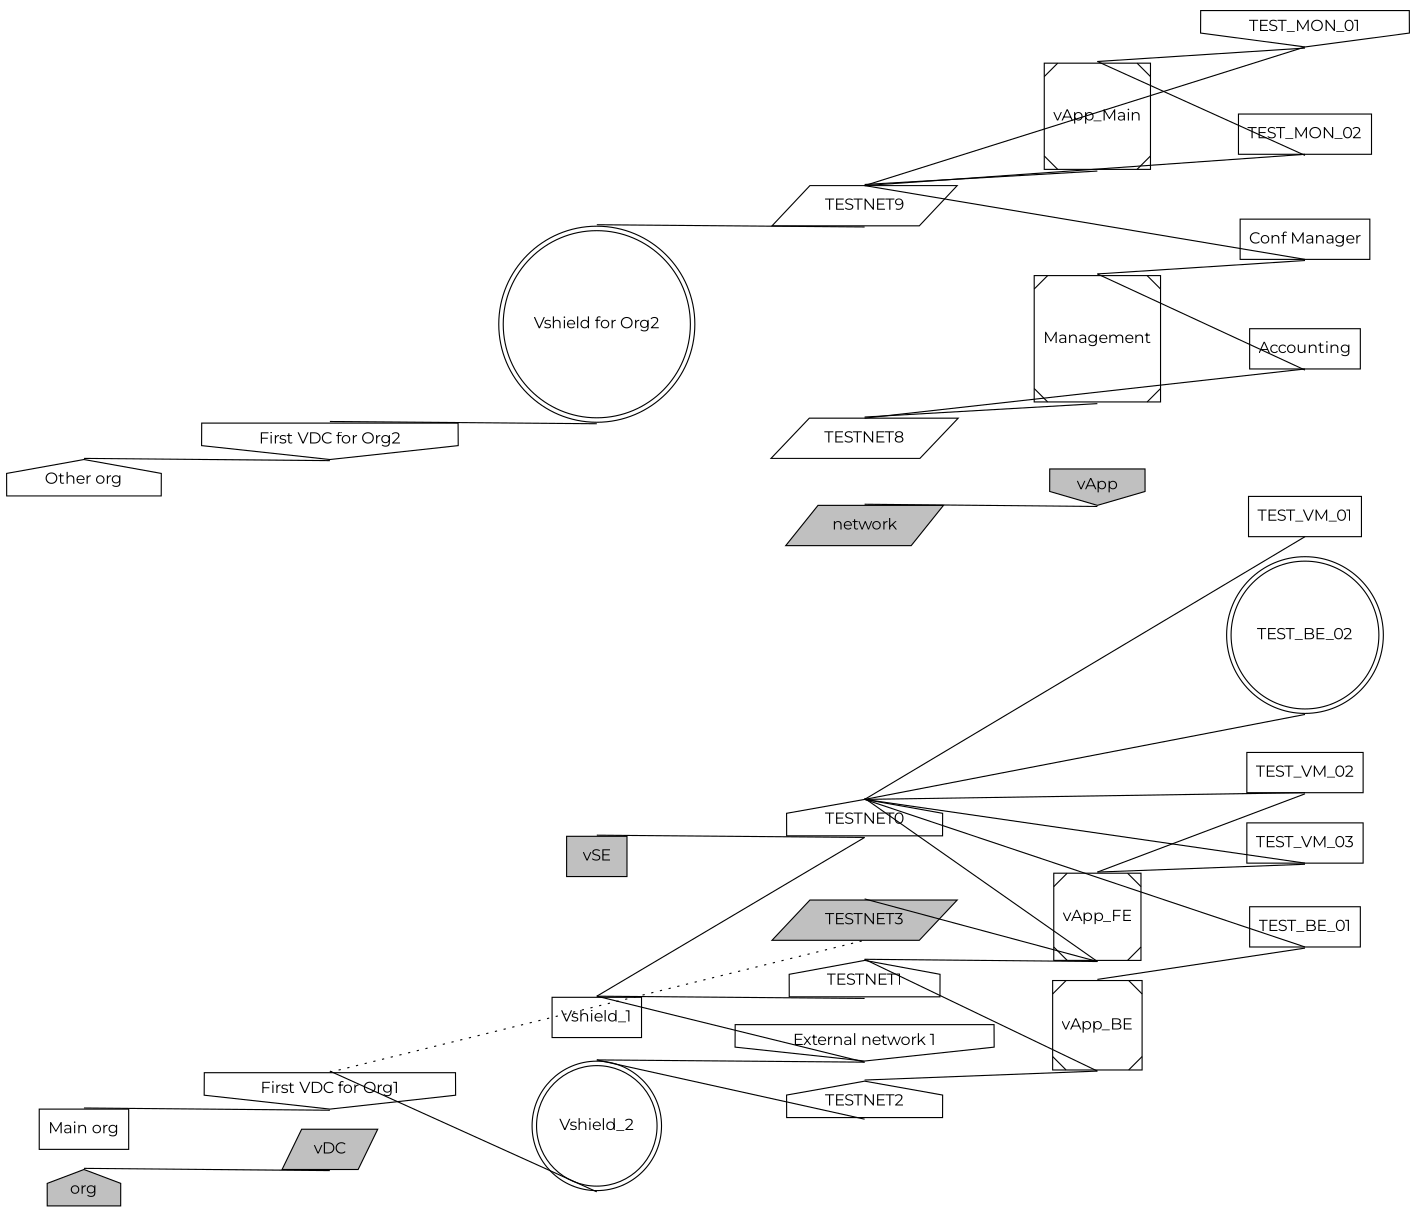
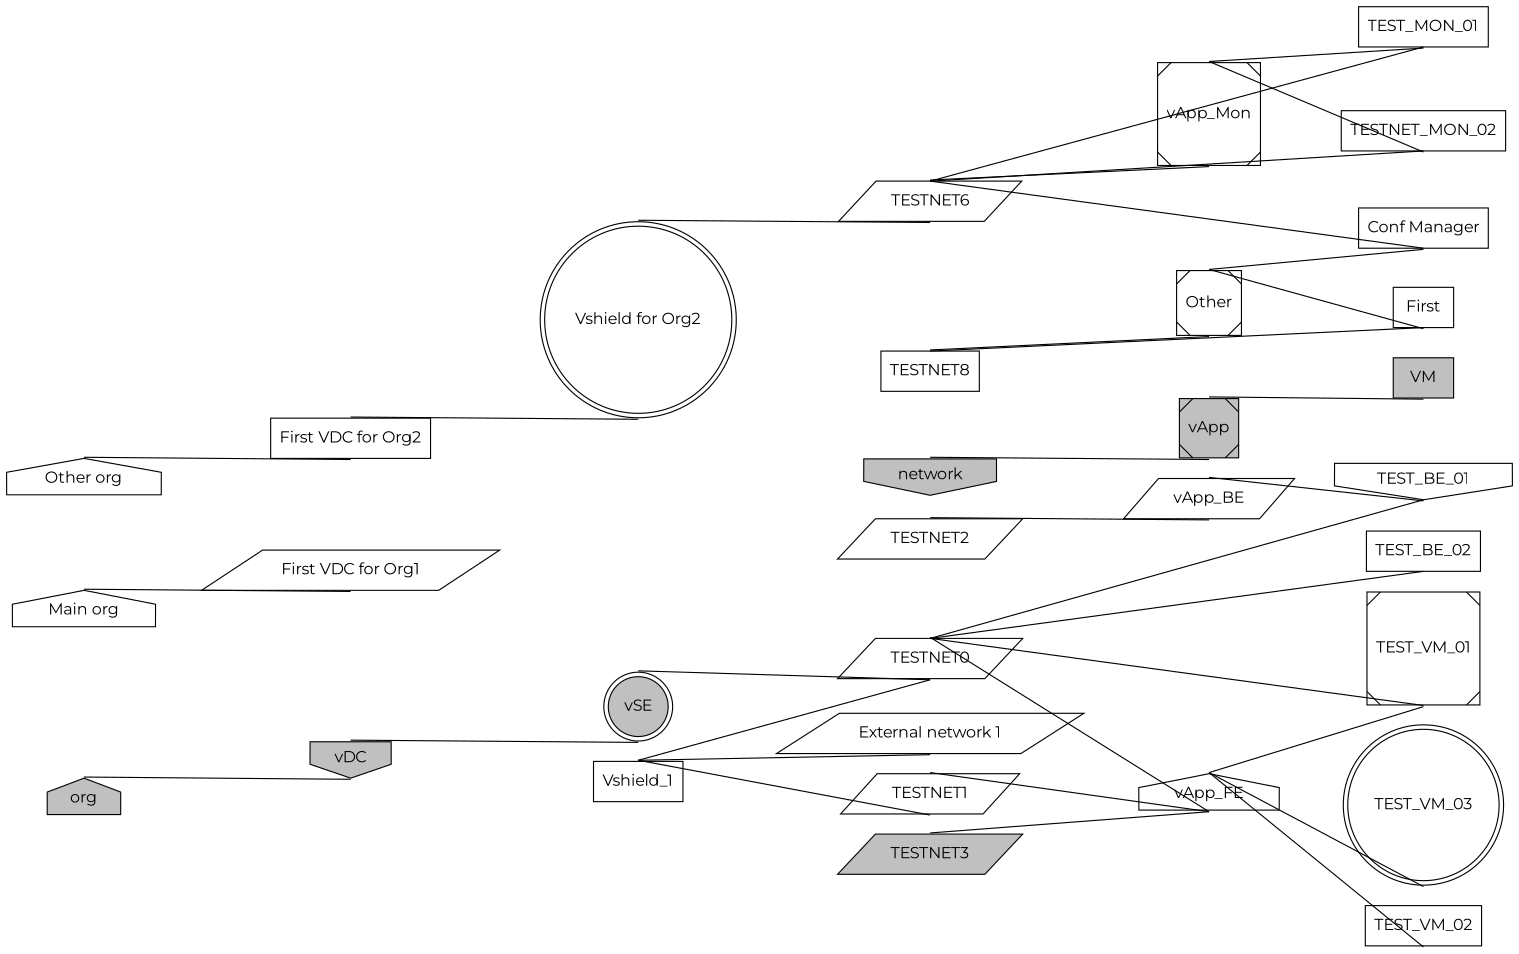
(1305, 27) -> (1423, 27)
(1097, 116) -> (1209, 114)
(1305, 134) -> (1423, 131)
(865, 206) -> (930, 201)
(1097, 339) -> (1209, 303)
(1305, 349) -> (1423, 307)
none -> (1423, 378)
(865, 438) -> (930, 371)
(330, 439) -> (351, 438)
(1097, 485) -> (1209, 428)
(1305, 517) -> (1423, 648)
(865, 525) -> (930, 475)
(1305, 635) -> (1423, 551)
none -> (1316, 740)
none -> (494, 741)
(1085, 796) -> none
(865, 820) -> (930, 659)
(1085, 831) -> none
(1305, 843) -> (1423, 805)
(597, 856) -> (638, 707)
(1097, 917) -> (1209, 794)
(1305, 927) -> (1423, 480)
(865, 981) -> (930, 794)
(597, 1006) -> none
(981, 1015) -> none
(1097, 1025) -> (1209, 499)
(865, 1041) -> (930, 733)
(330, 1089) -> (351, 570)
(865, 1101) -> (930, 539)
(597, 1126) -> none
(84, 1129) -> (84, 610)
(330, 1149) -> (351, 758)
